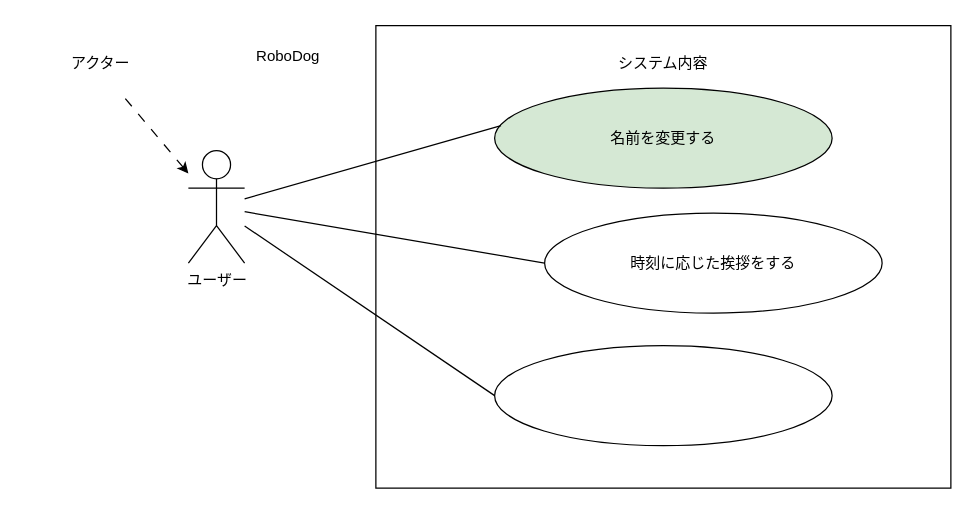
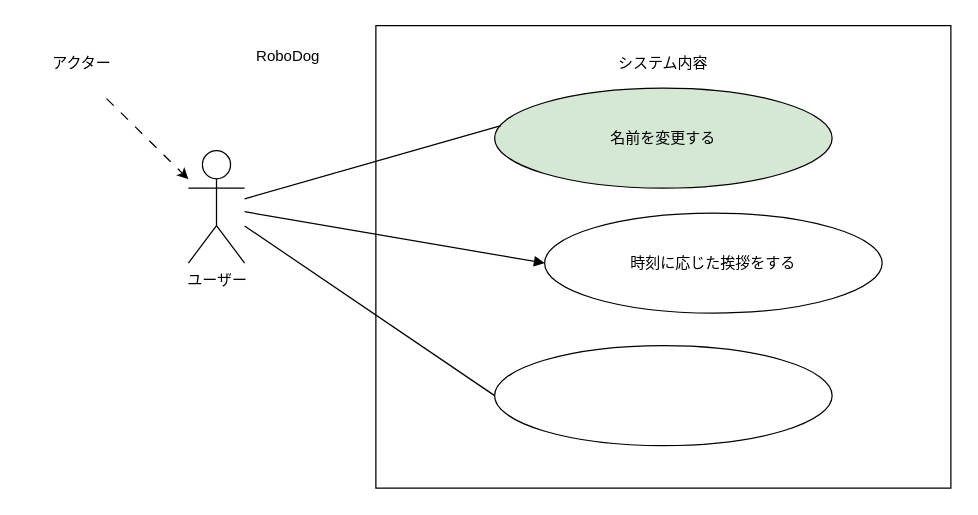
(101, 63) -> (82, 63)
(537, 262) -> (533, 261)
